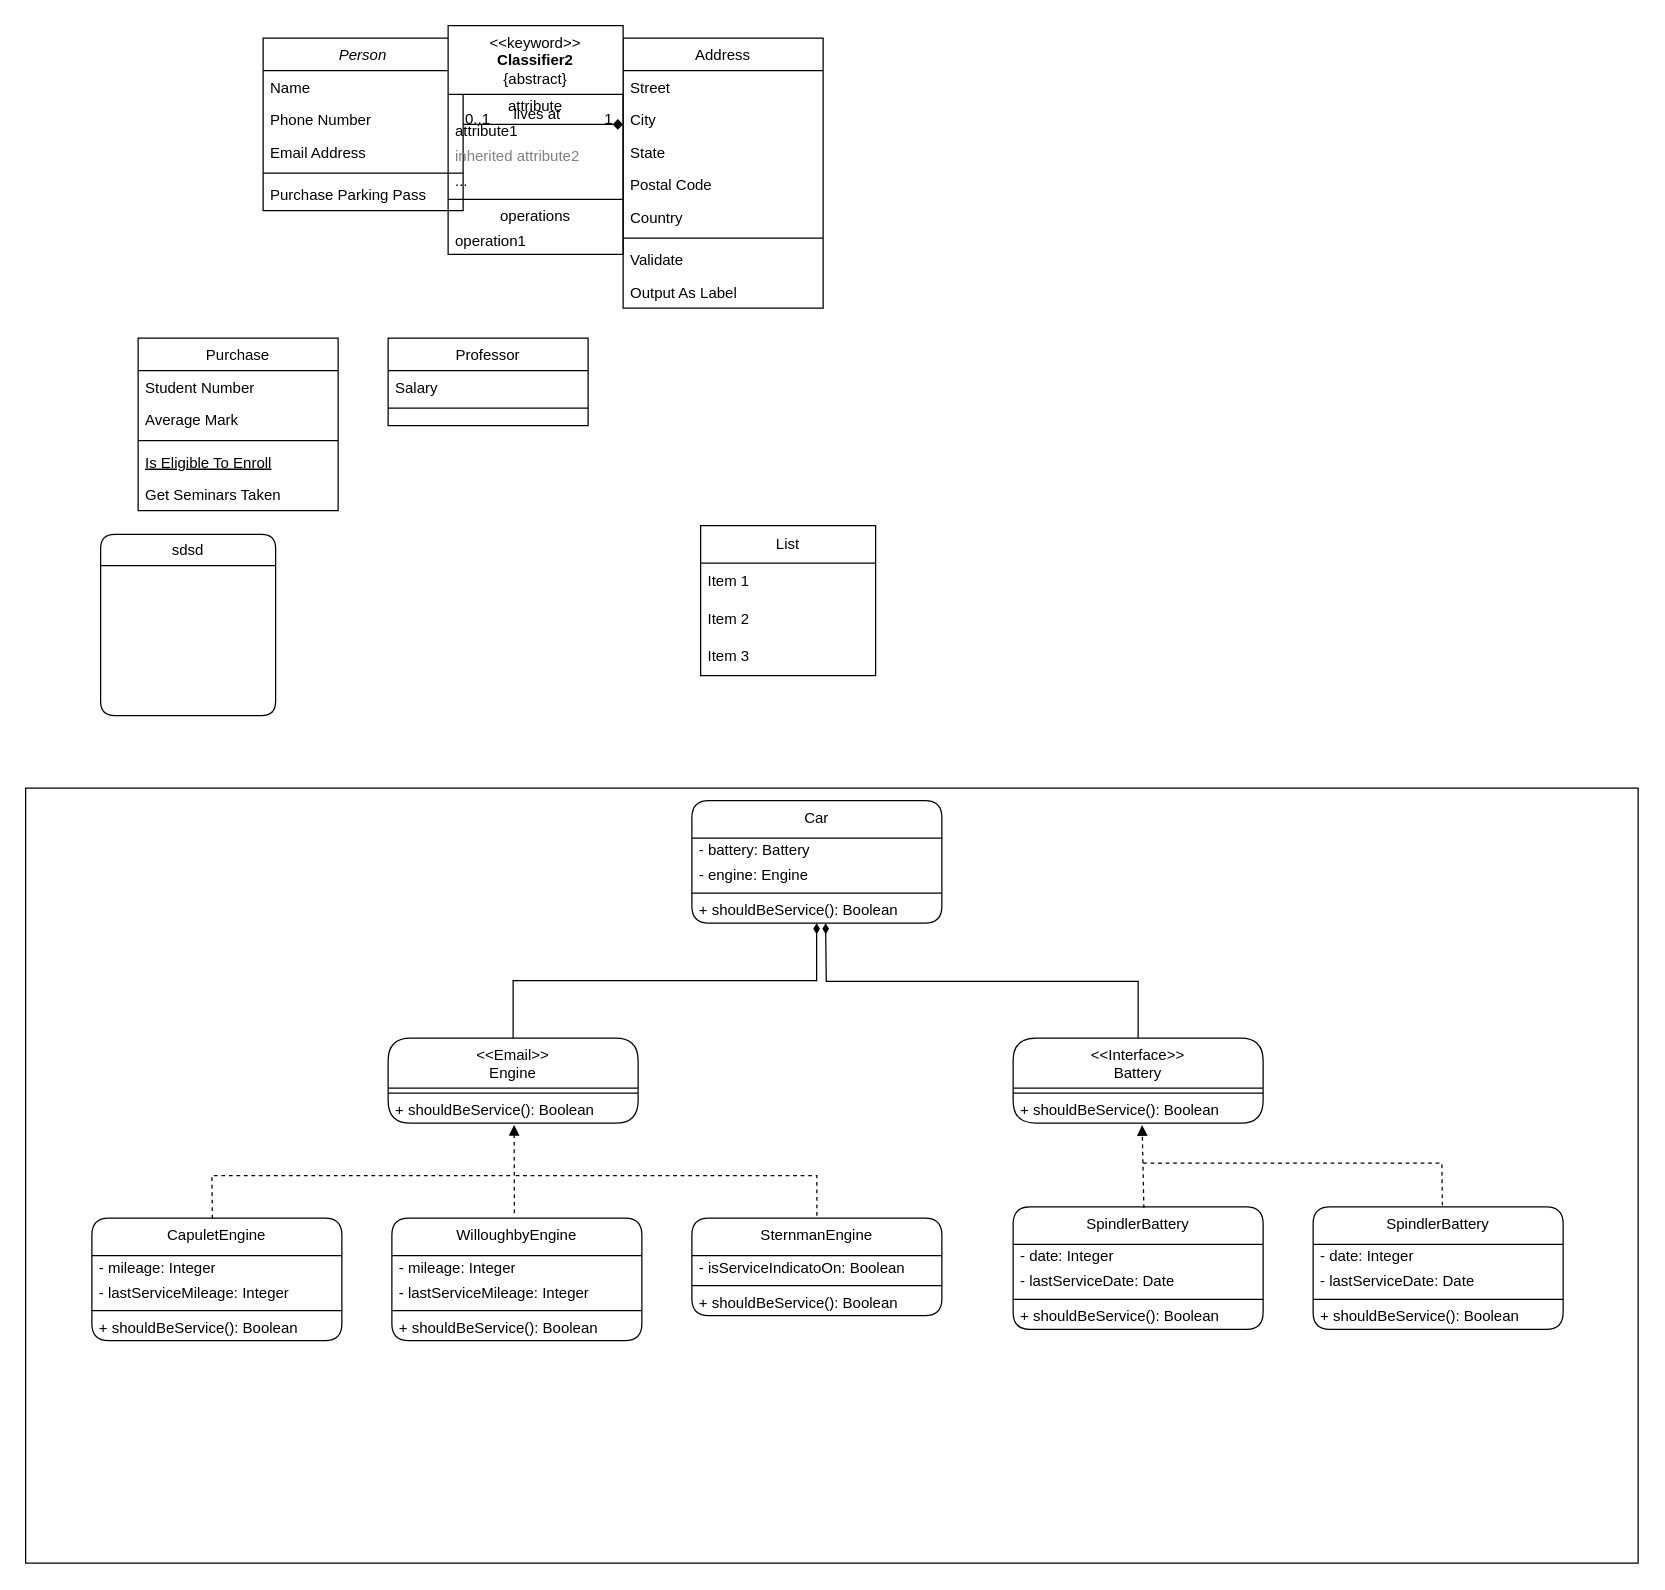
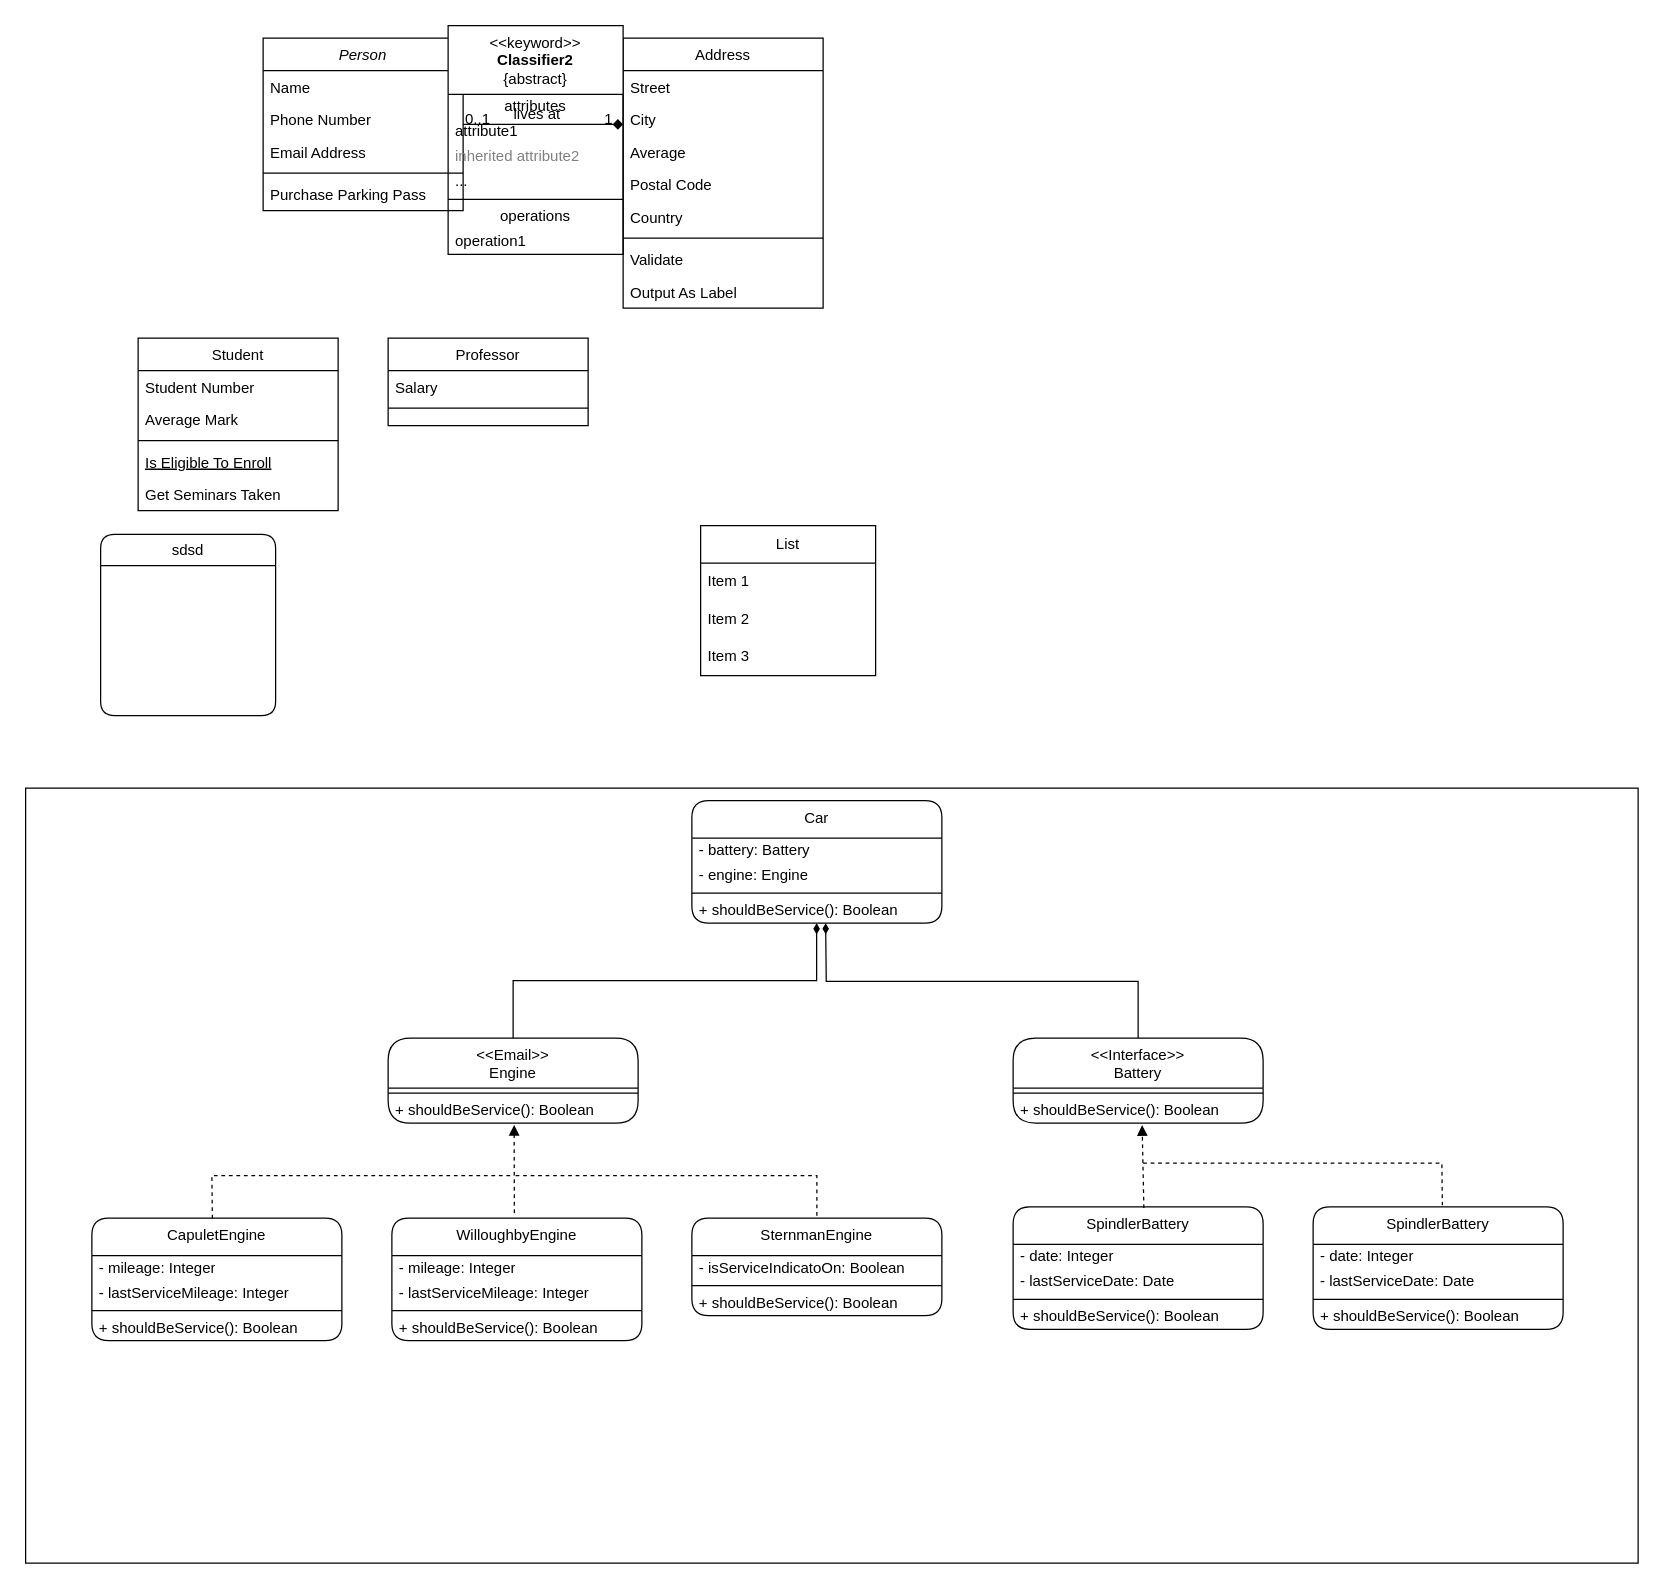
(536, 107) -> (536, 107)
(651, 153) -> (659, 153)
(238, 355) -> (238, 355)
